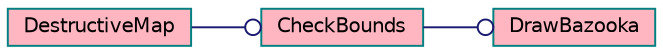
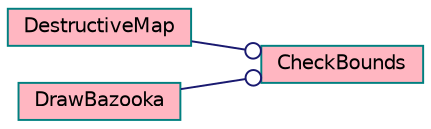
(450, 27) -> (213, 84)
